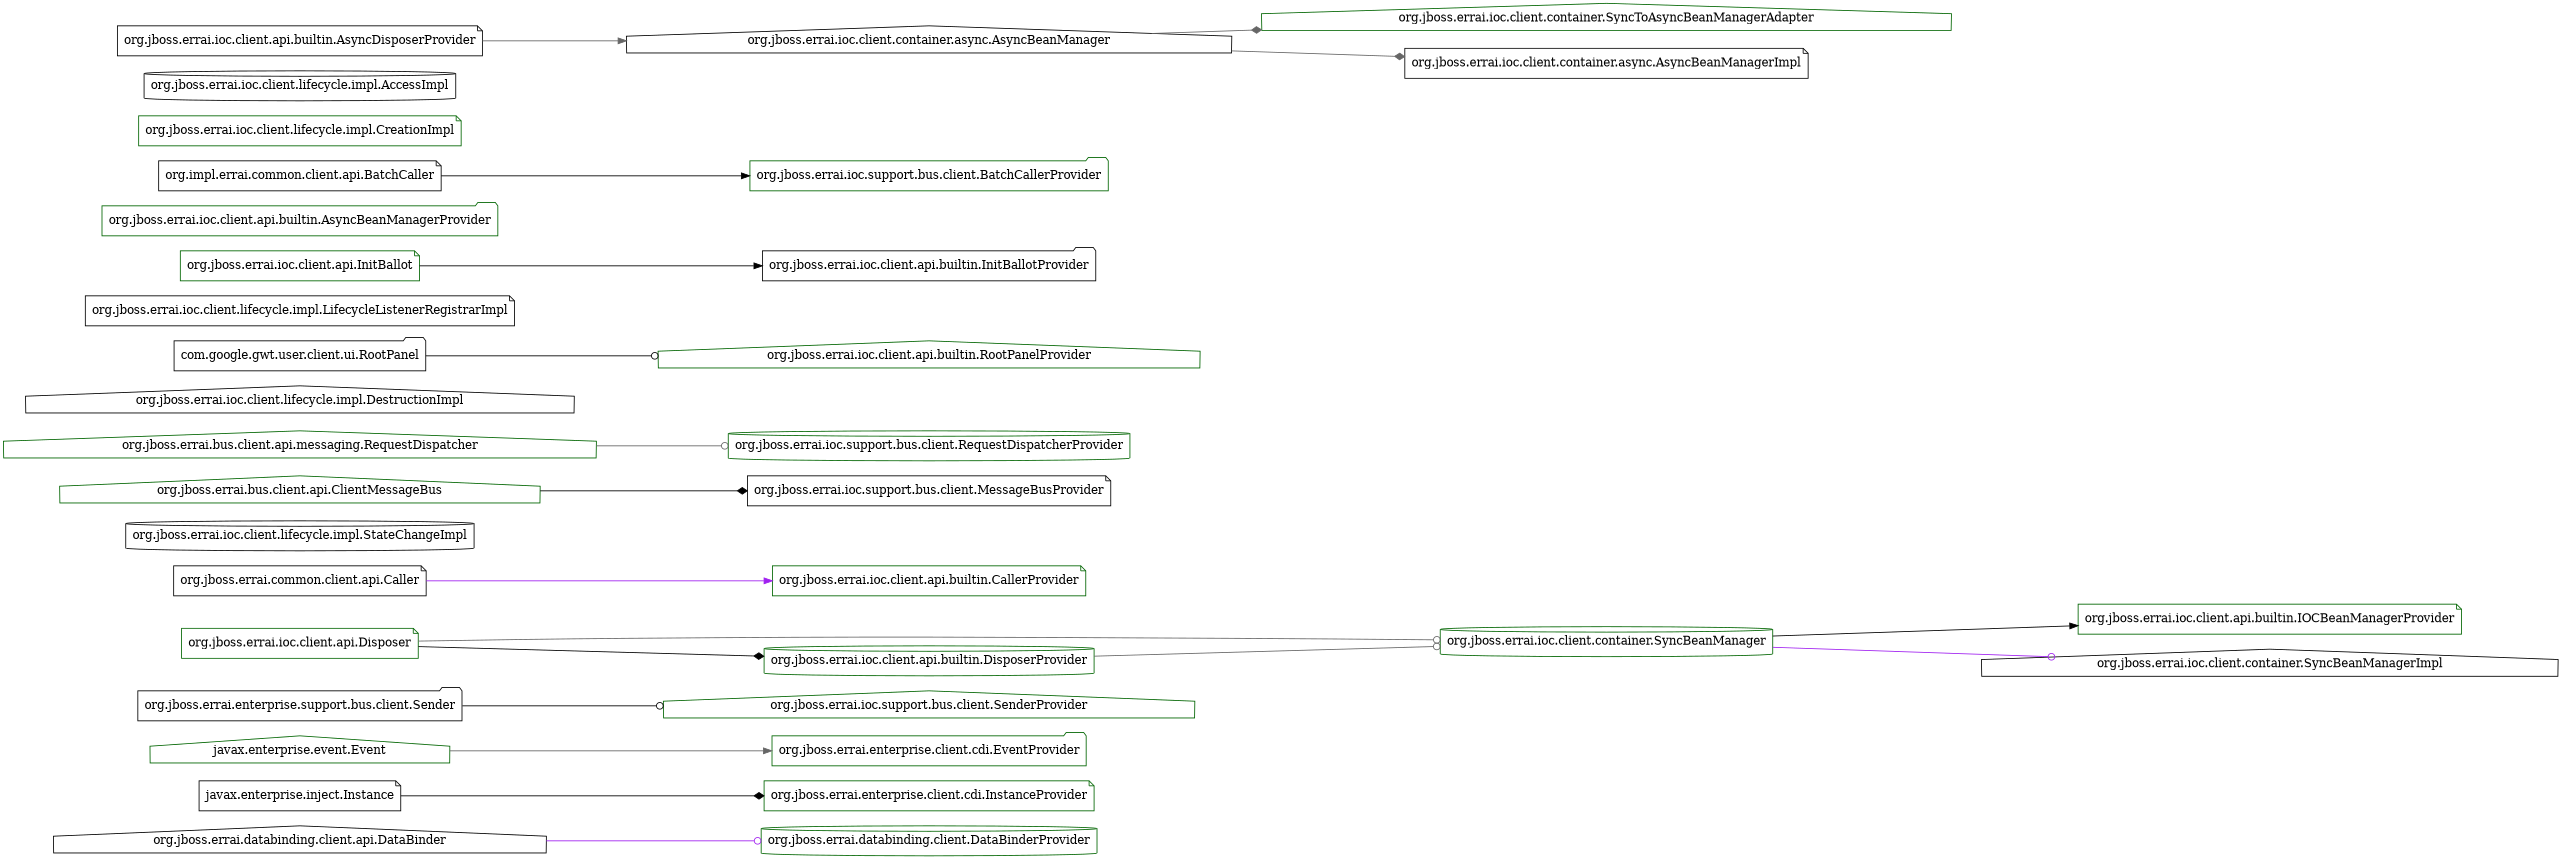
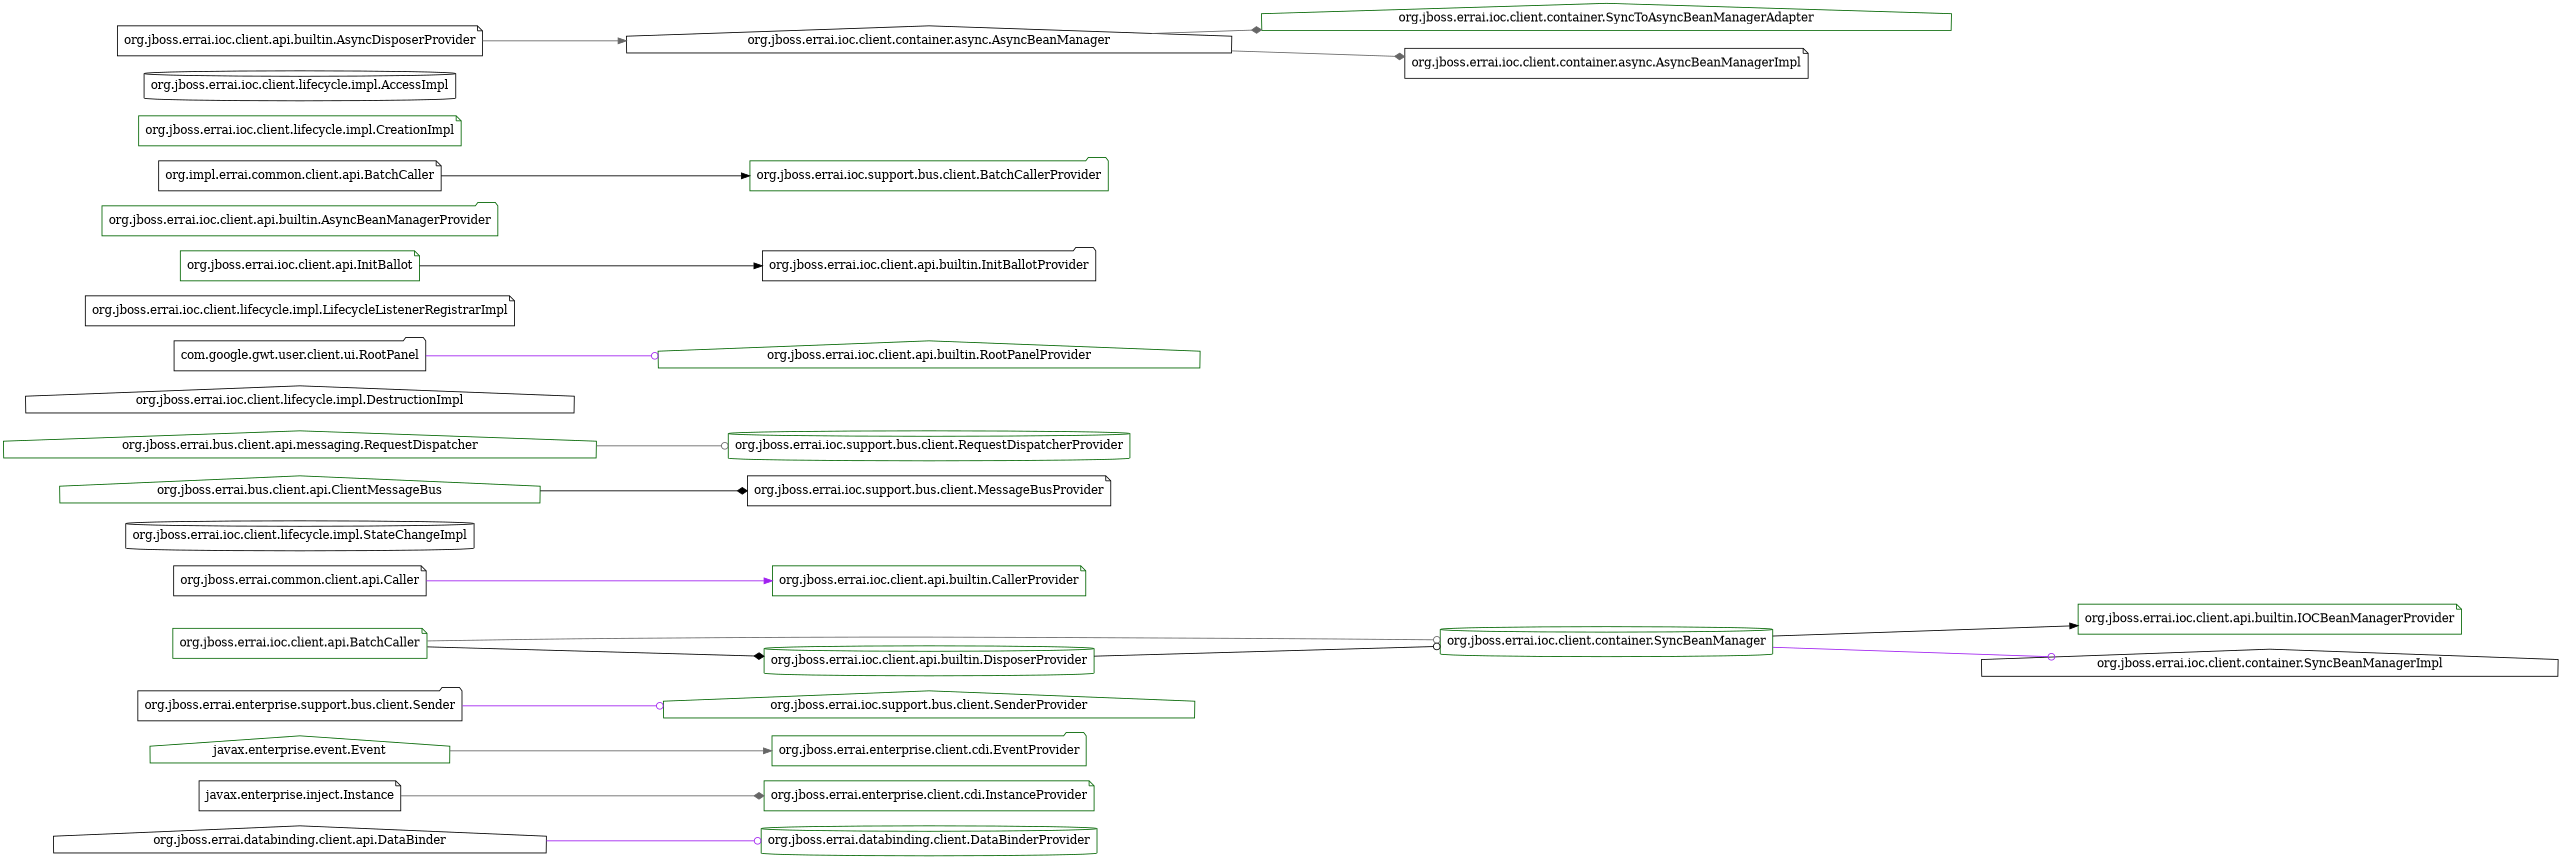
(539, 356) -> (539, 356)
(300, 643) -> (300, 643)
(1264, 651) -> (1264, 651)
(559, 706) -> (559, 706)
(577, 796) -> (577, 796)
